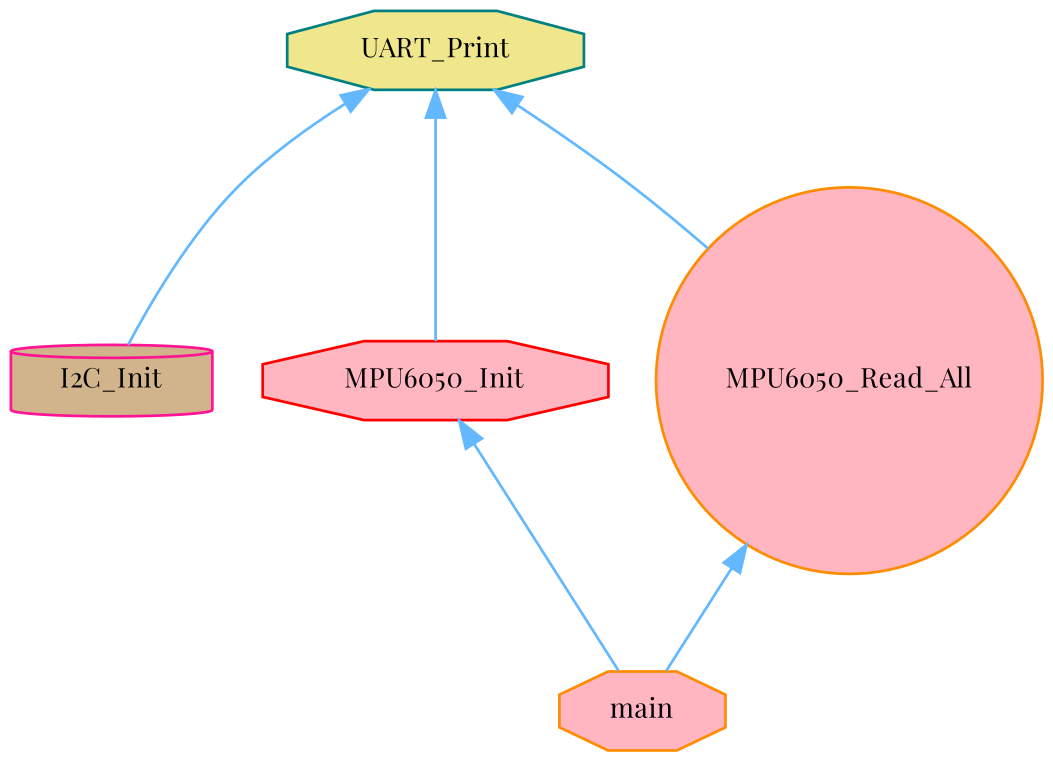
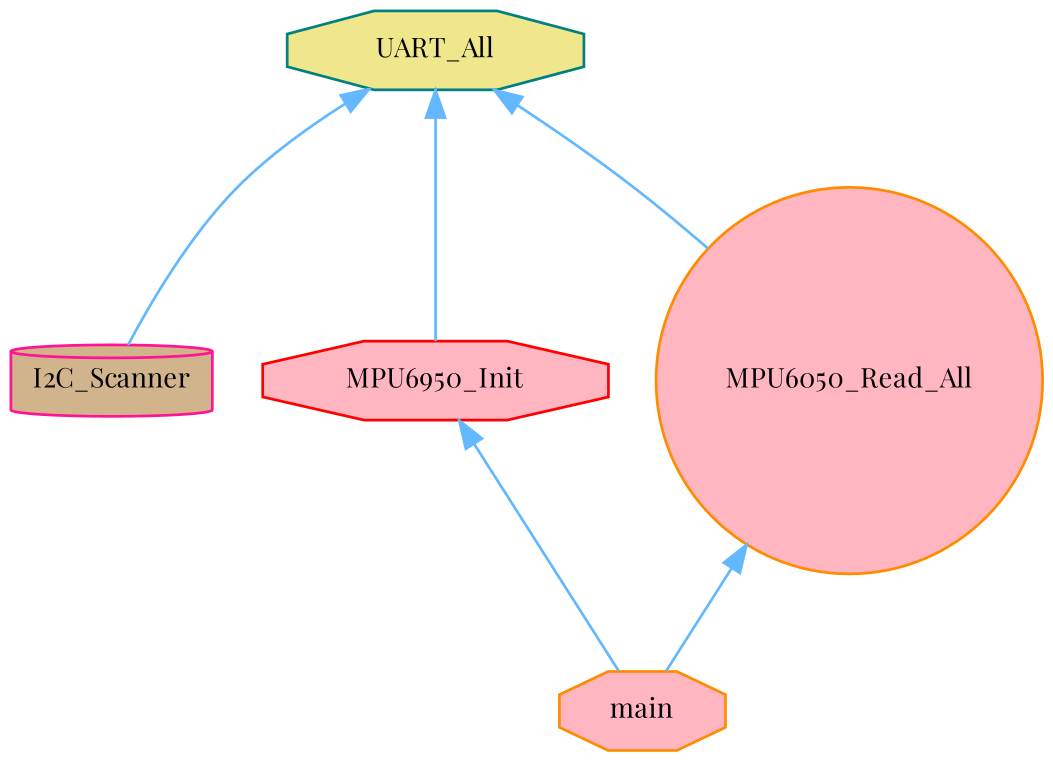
(436, 50) -> (436, 50)
(112, 381) -> (112, 381)
(436, 381) -> (436, 381)
